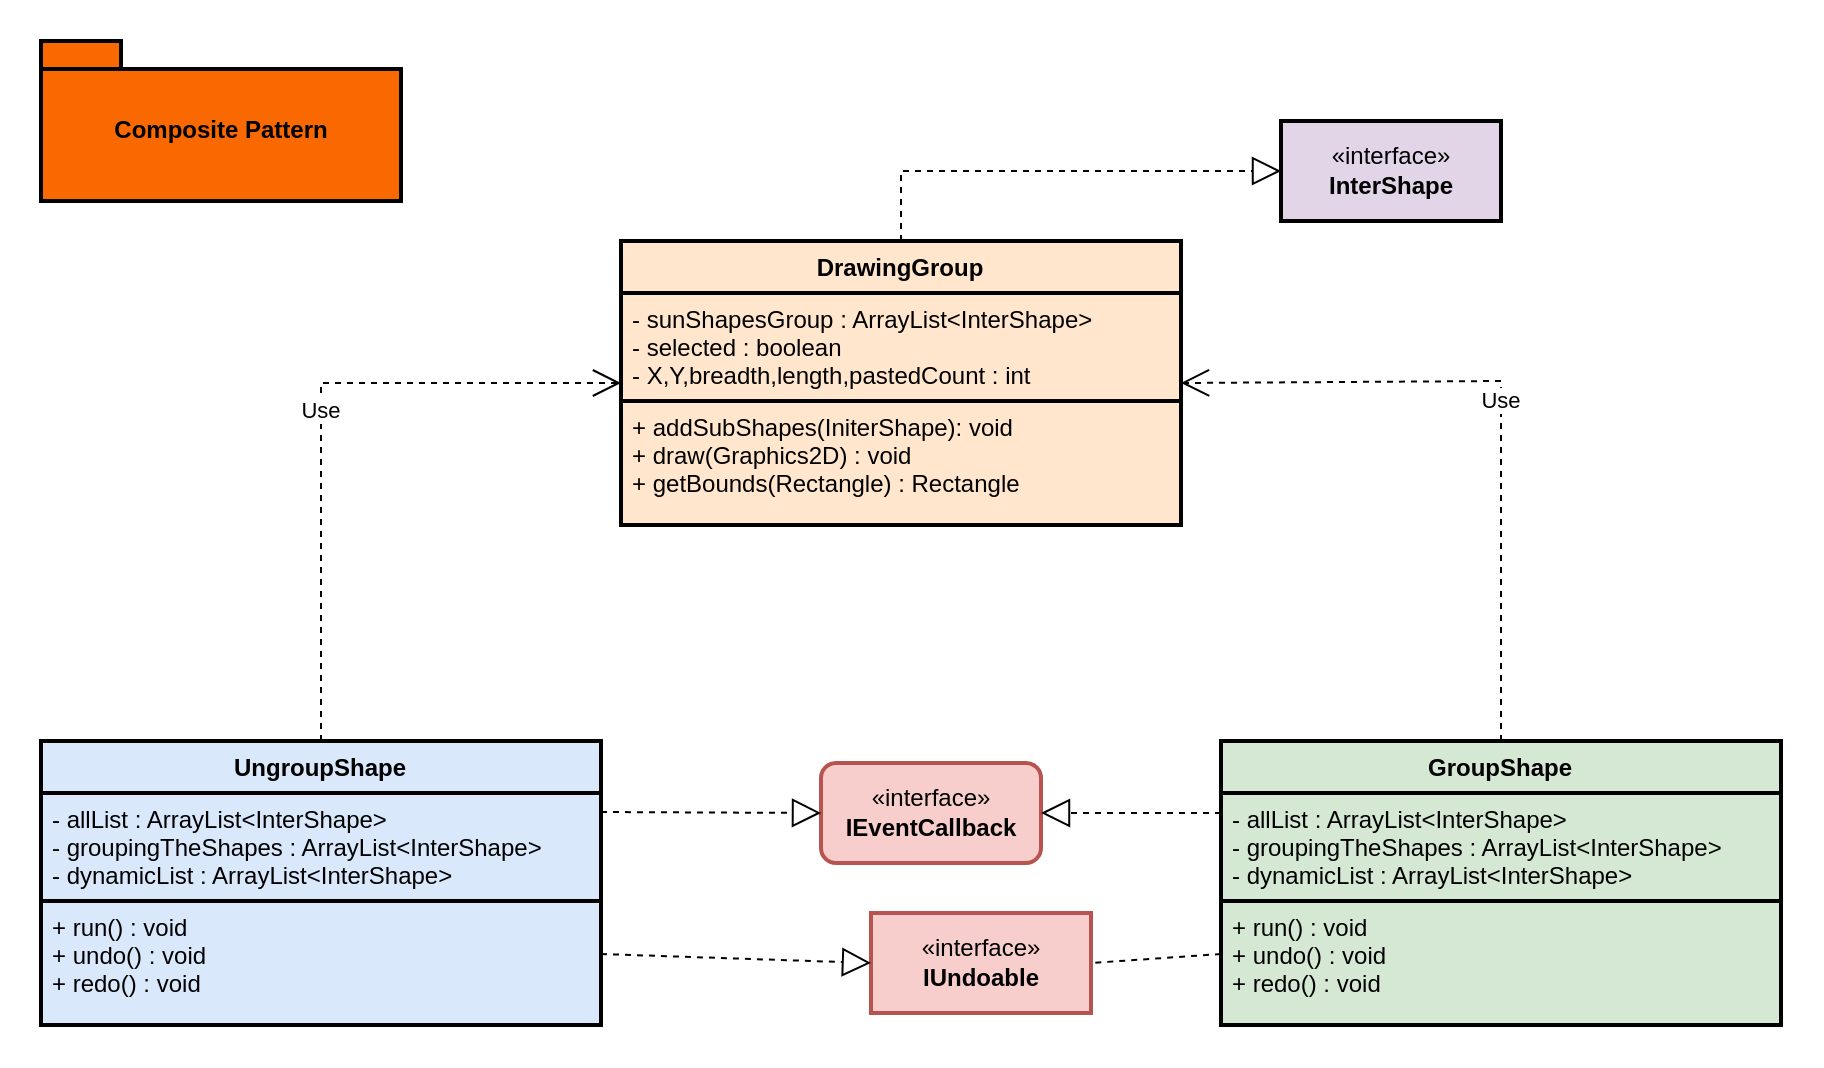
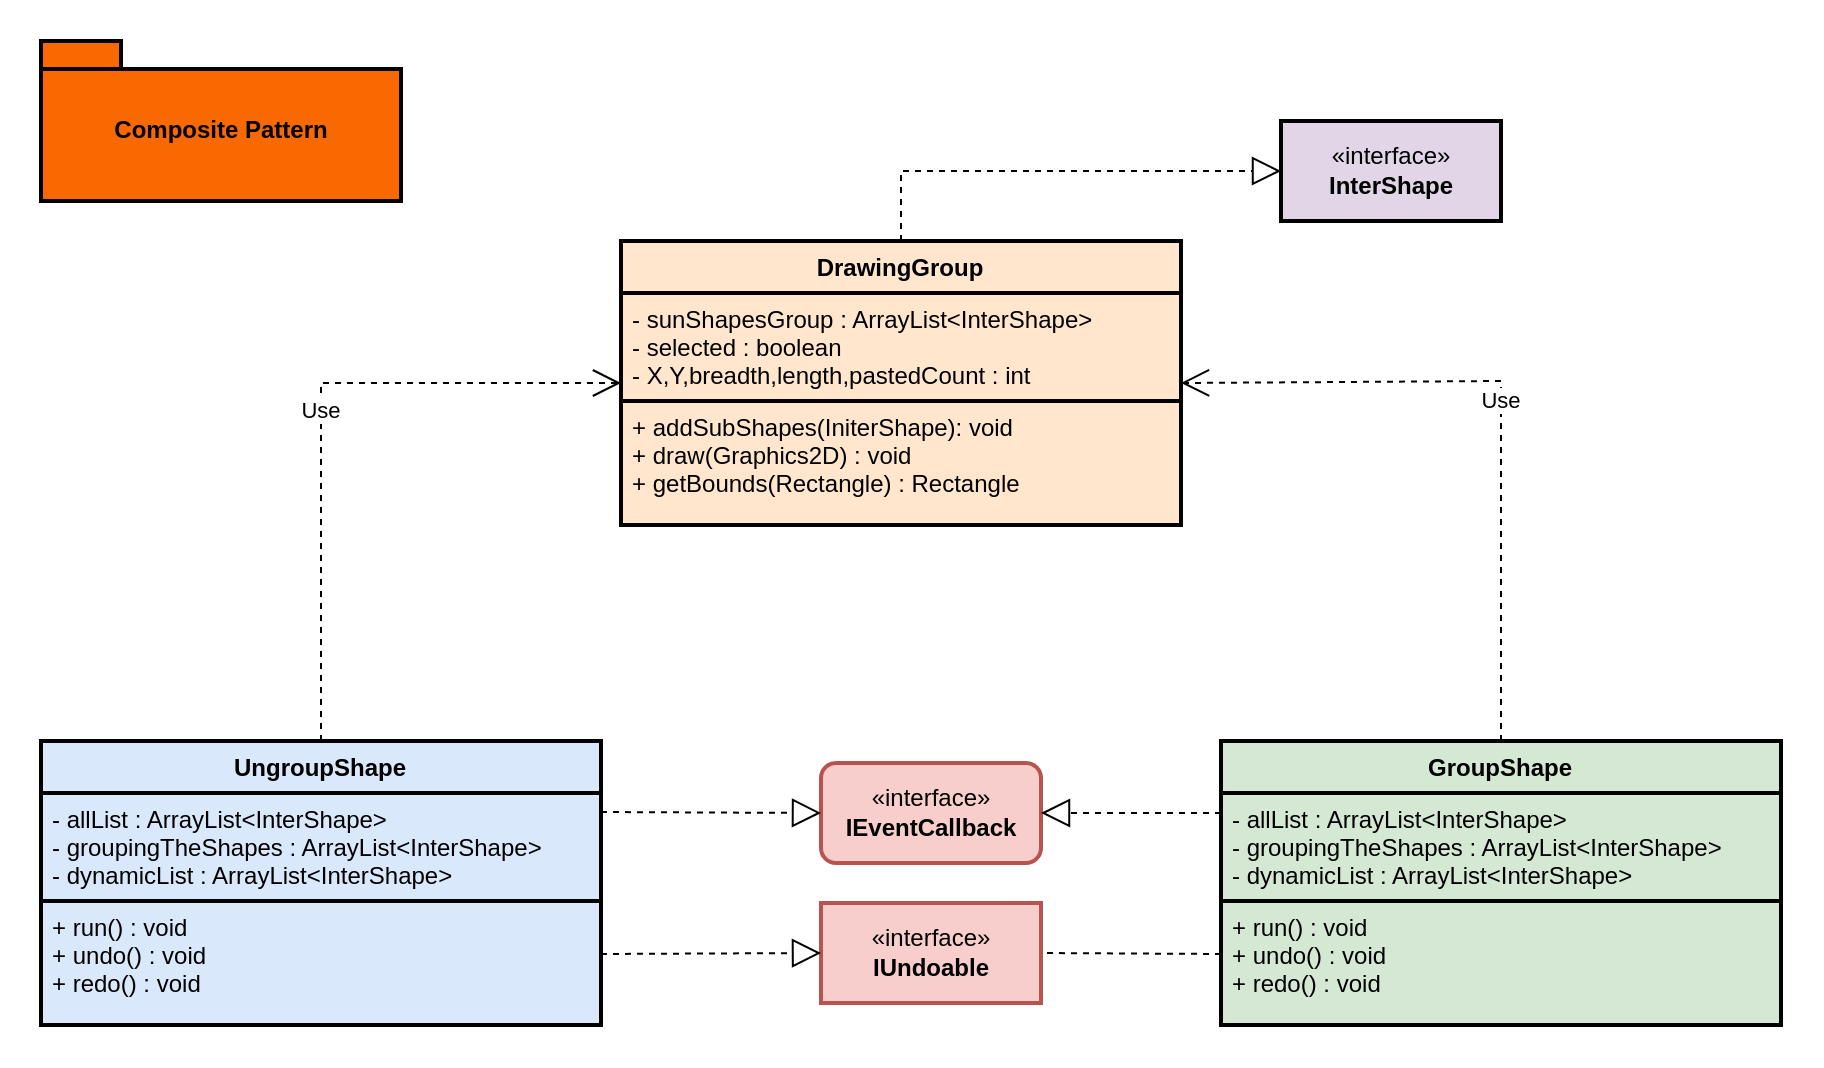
(981, 963) -> (931, 953)
